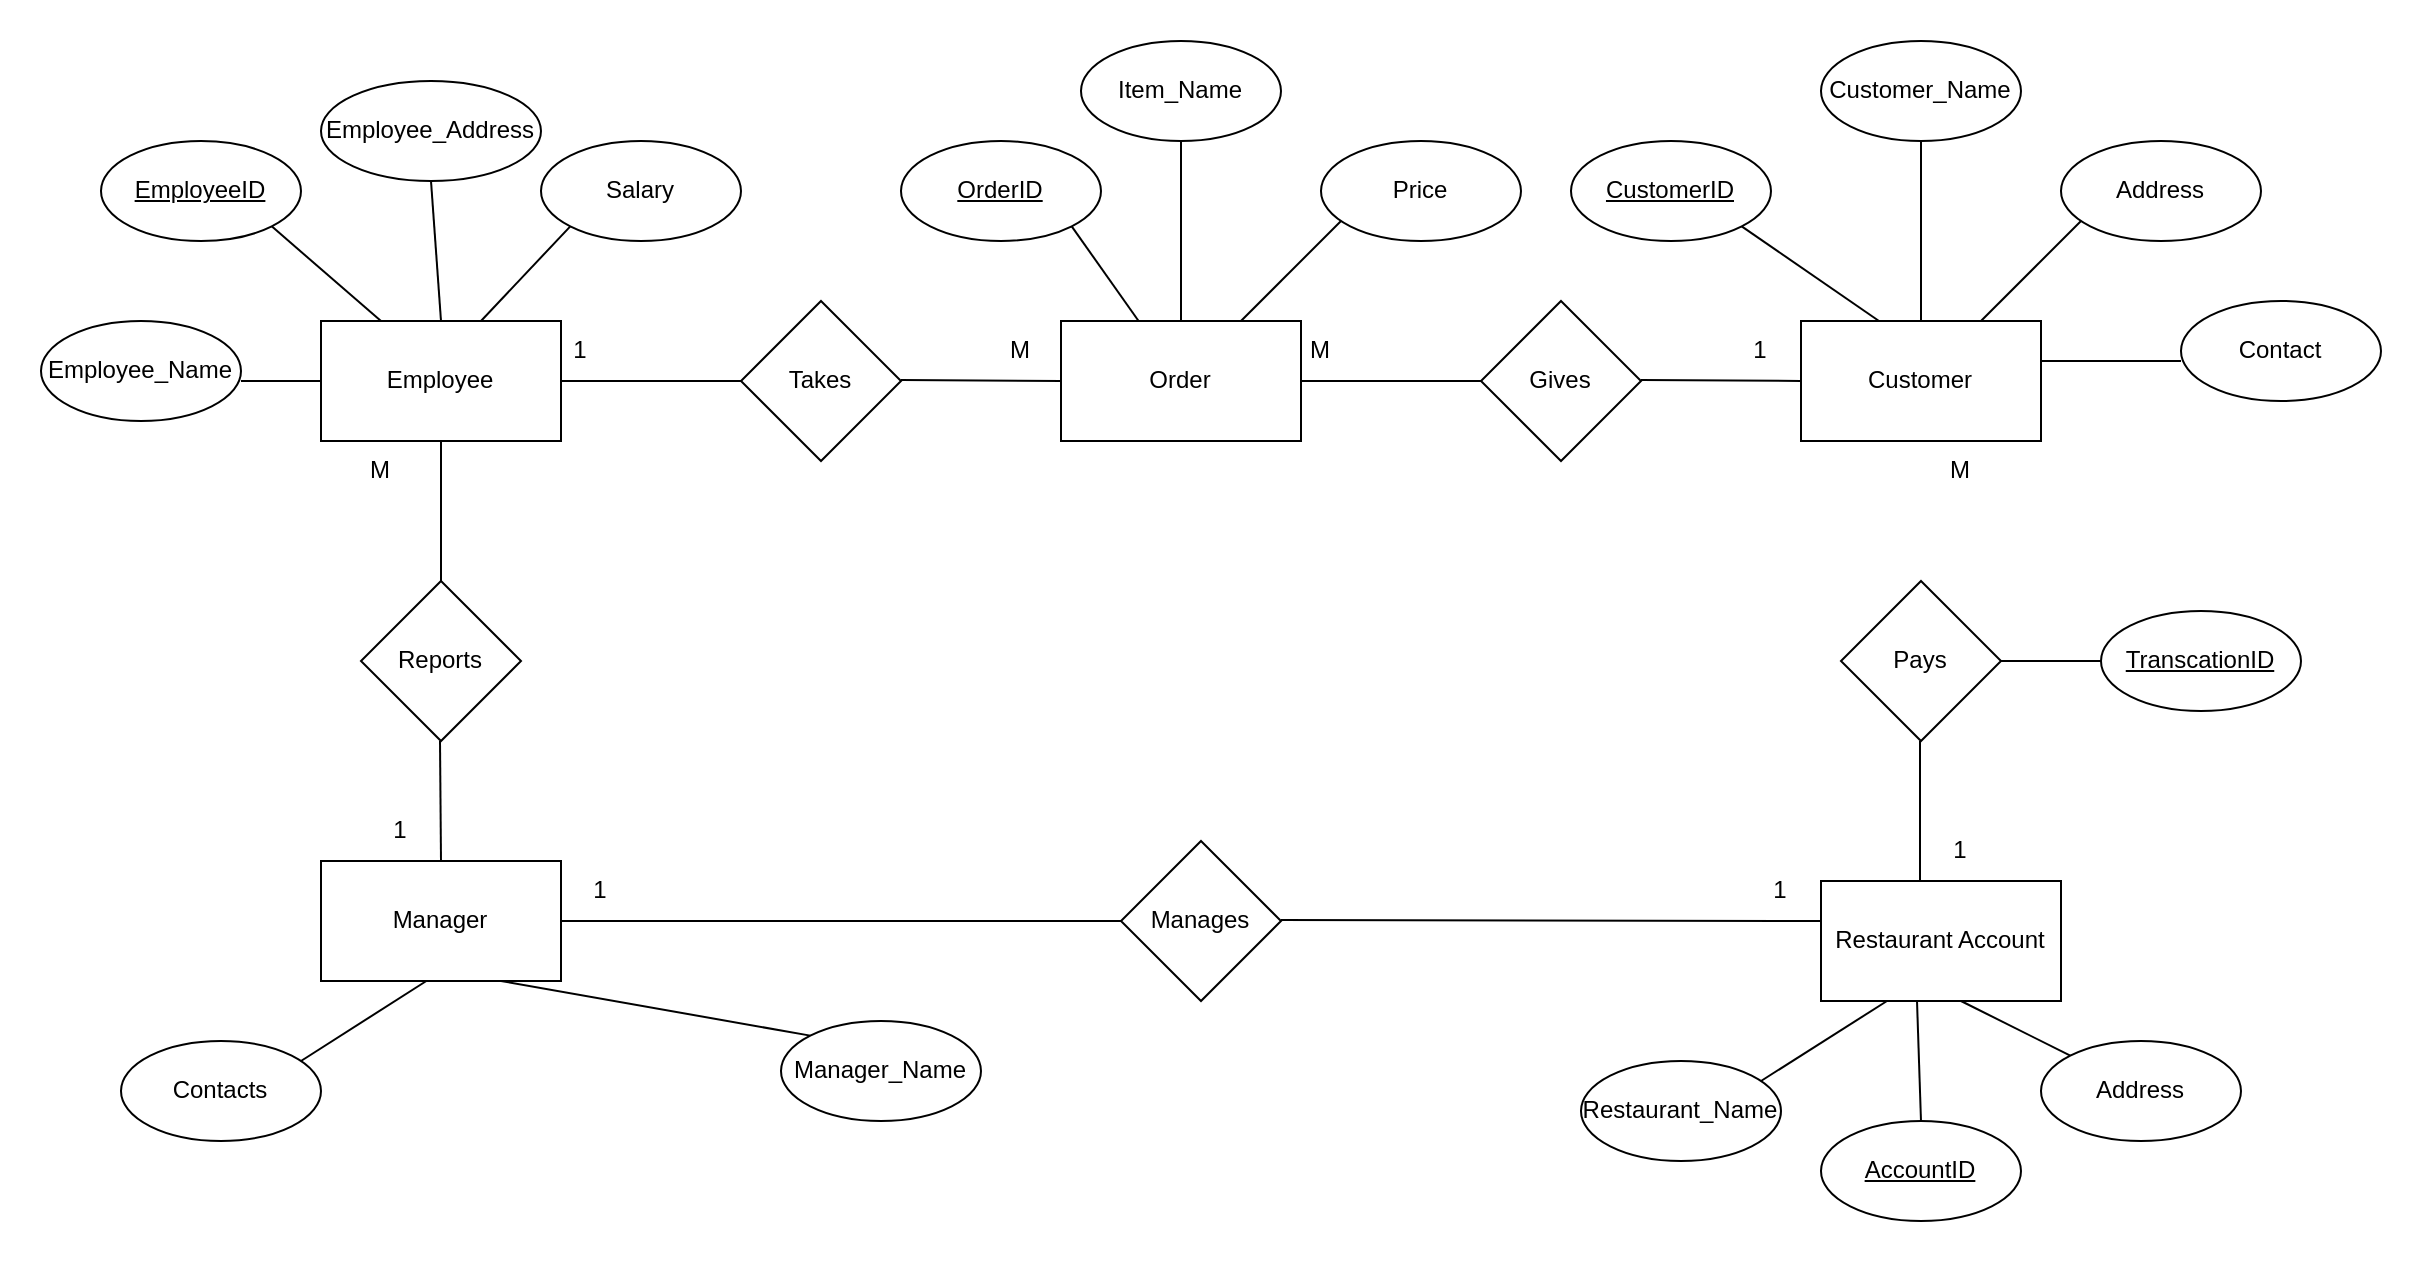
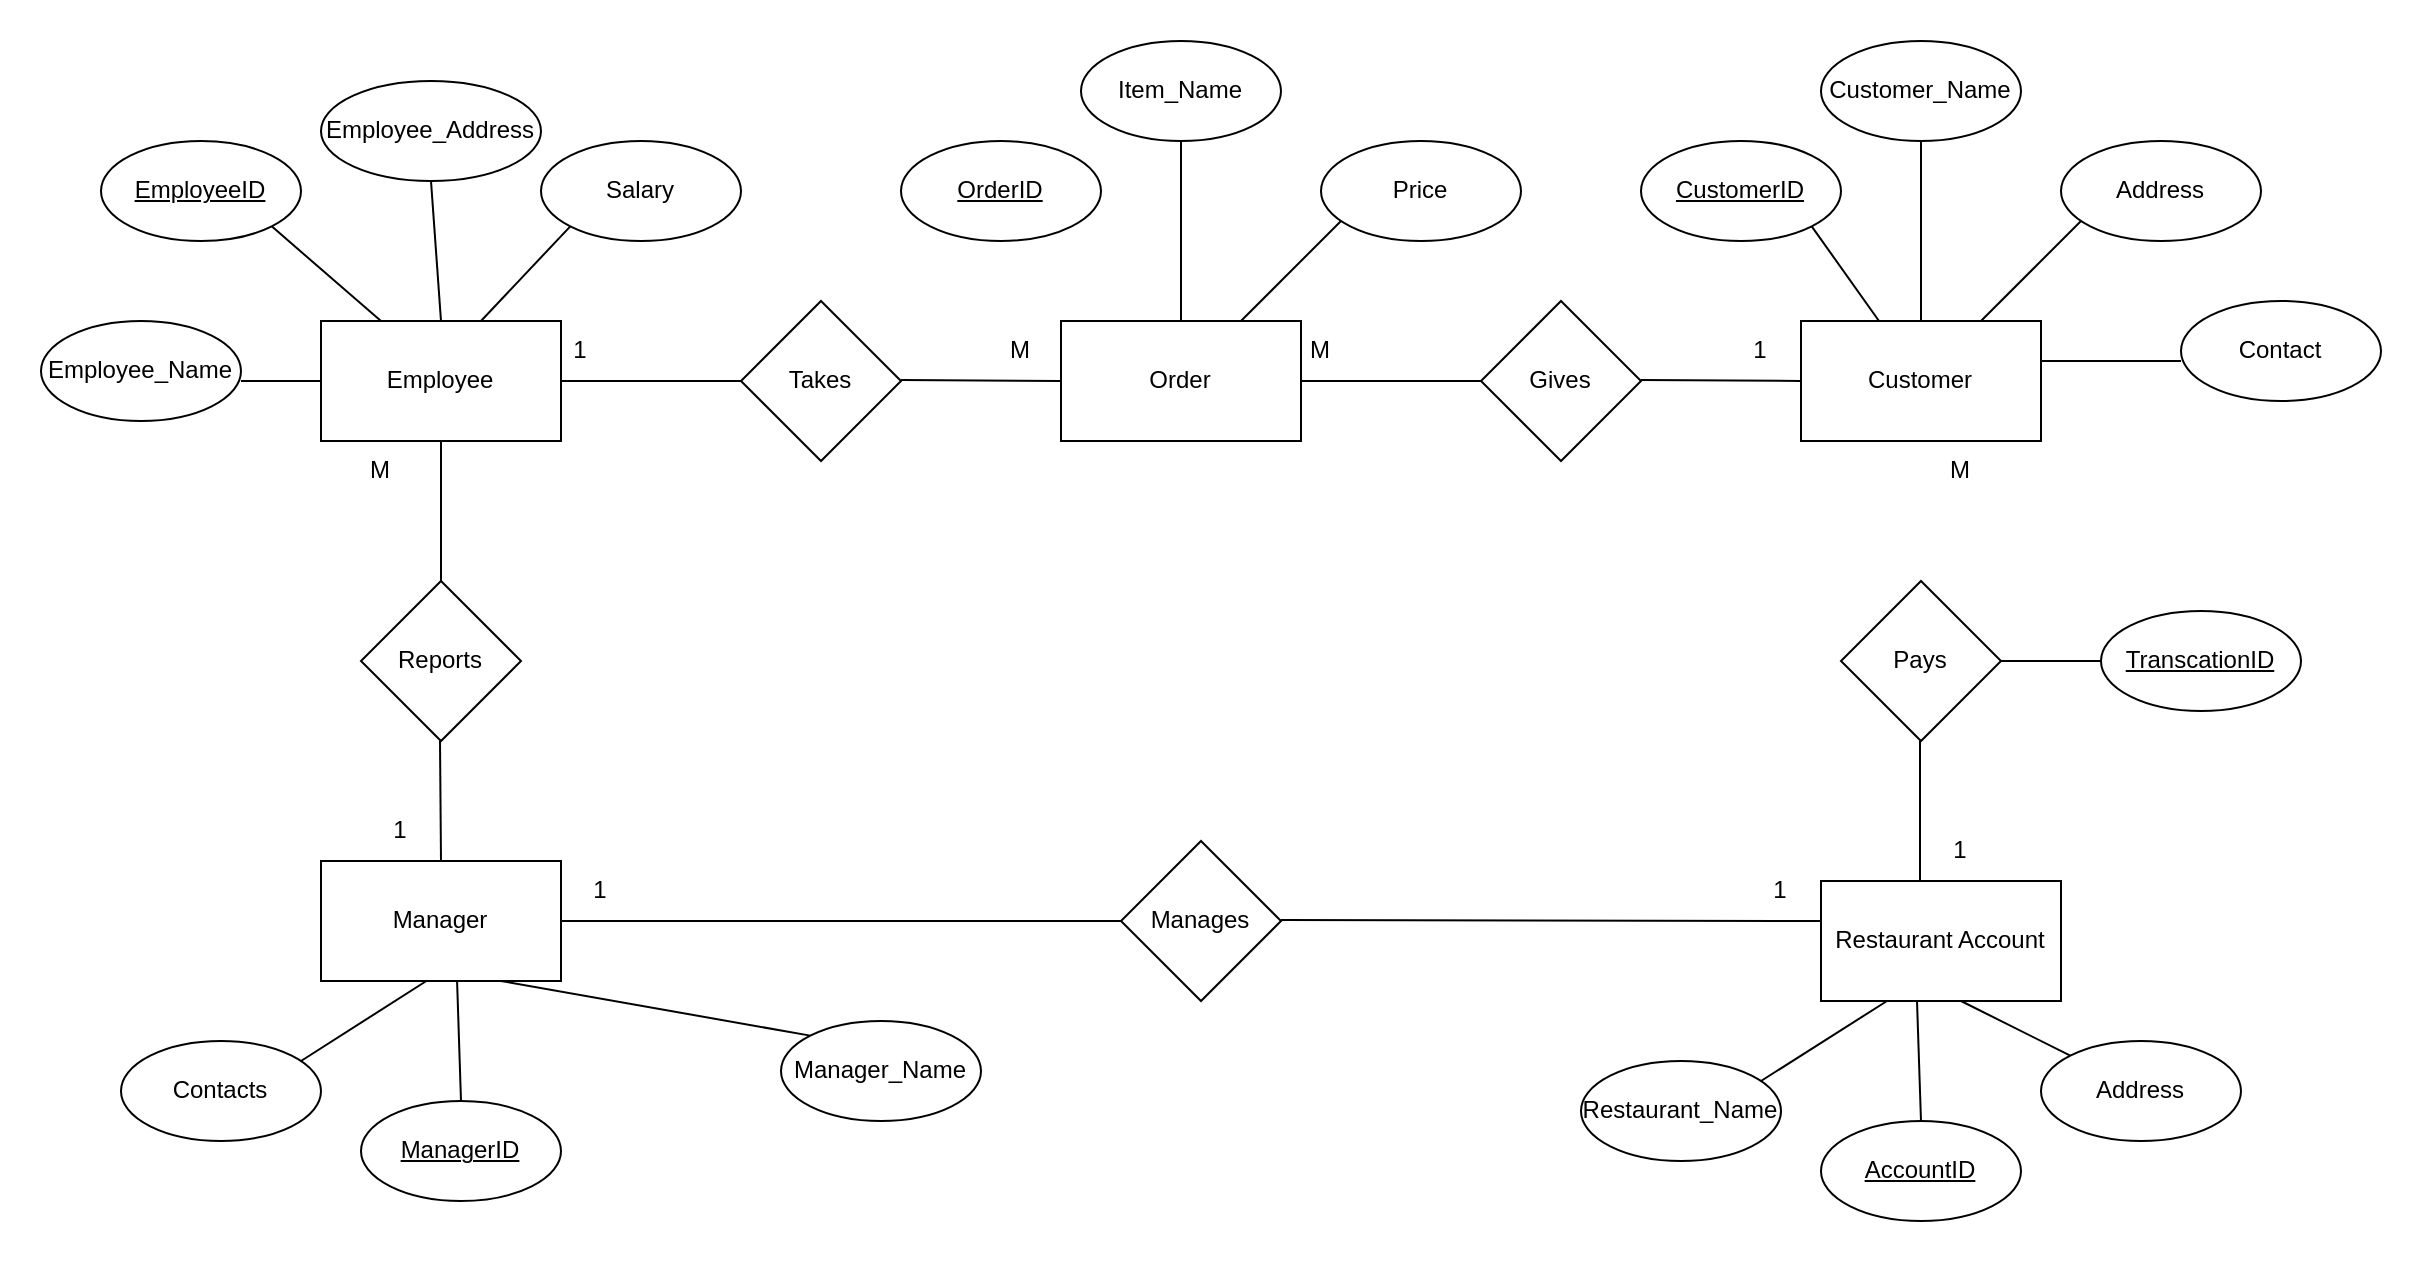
(1671, 191) -> (1741, 191)
(1105, 273) -> none
none -> (459, 1041)
none -> (461, 1151)
